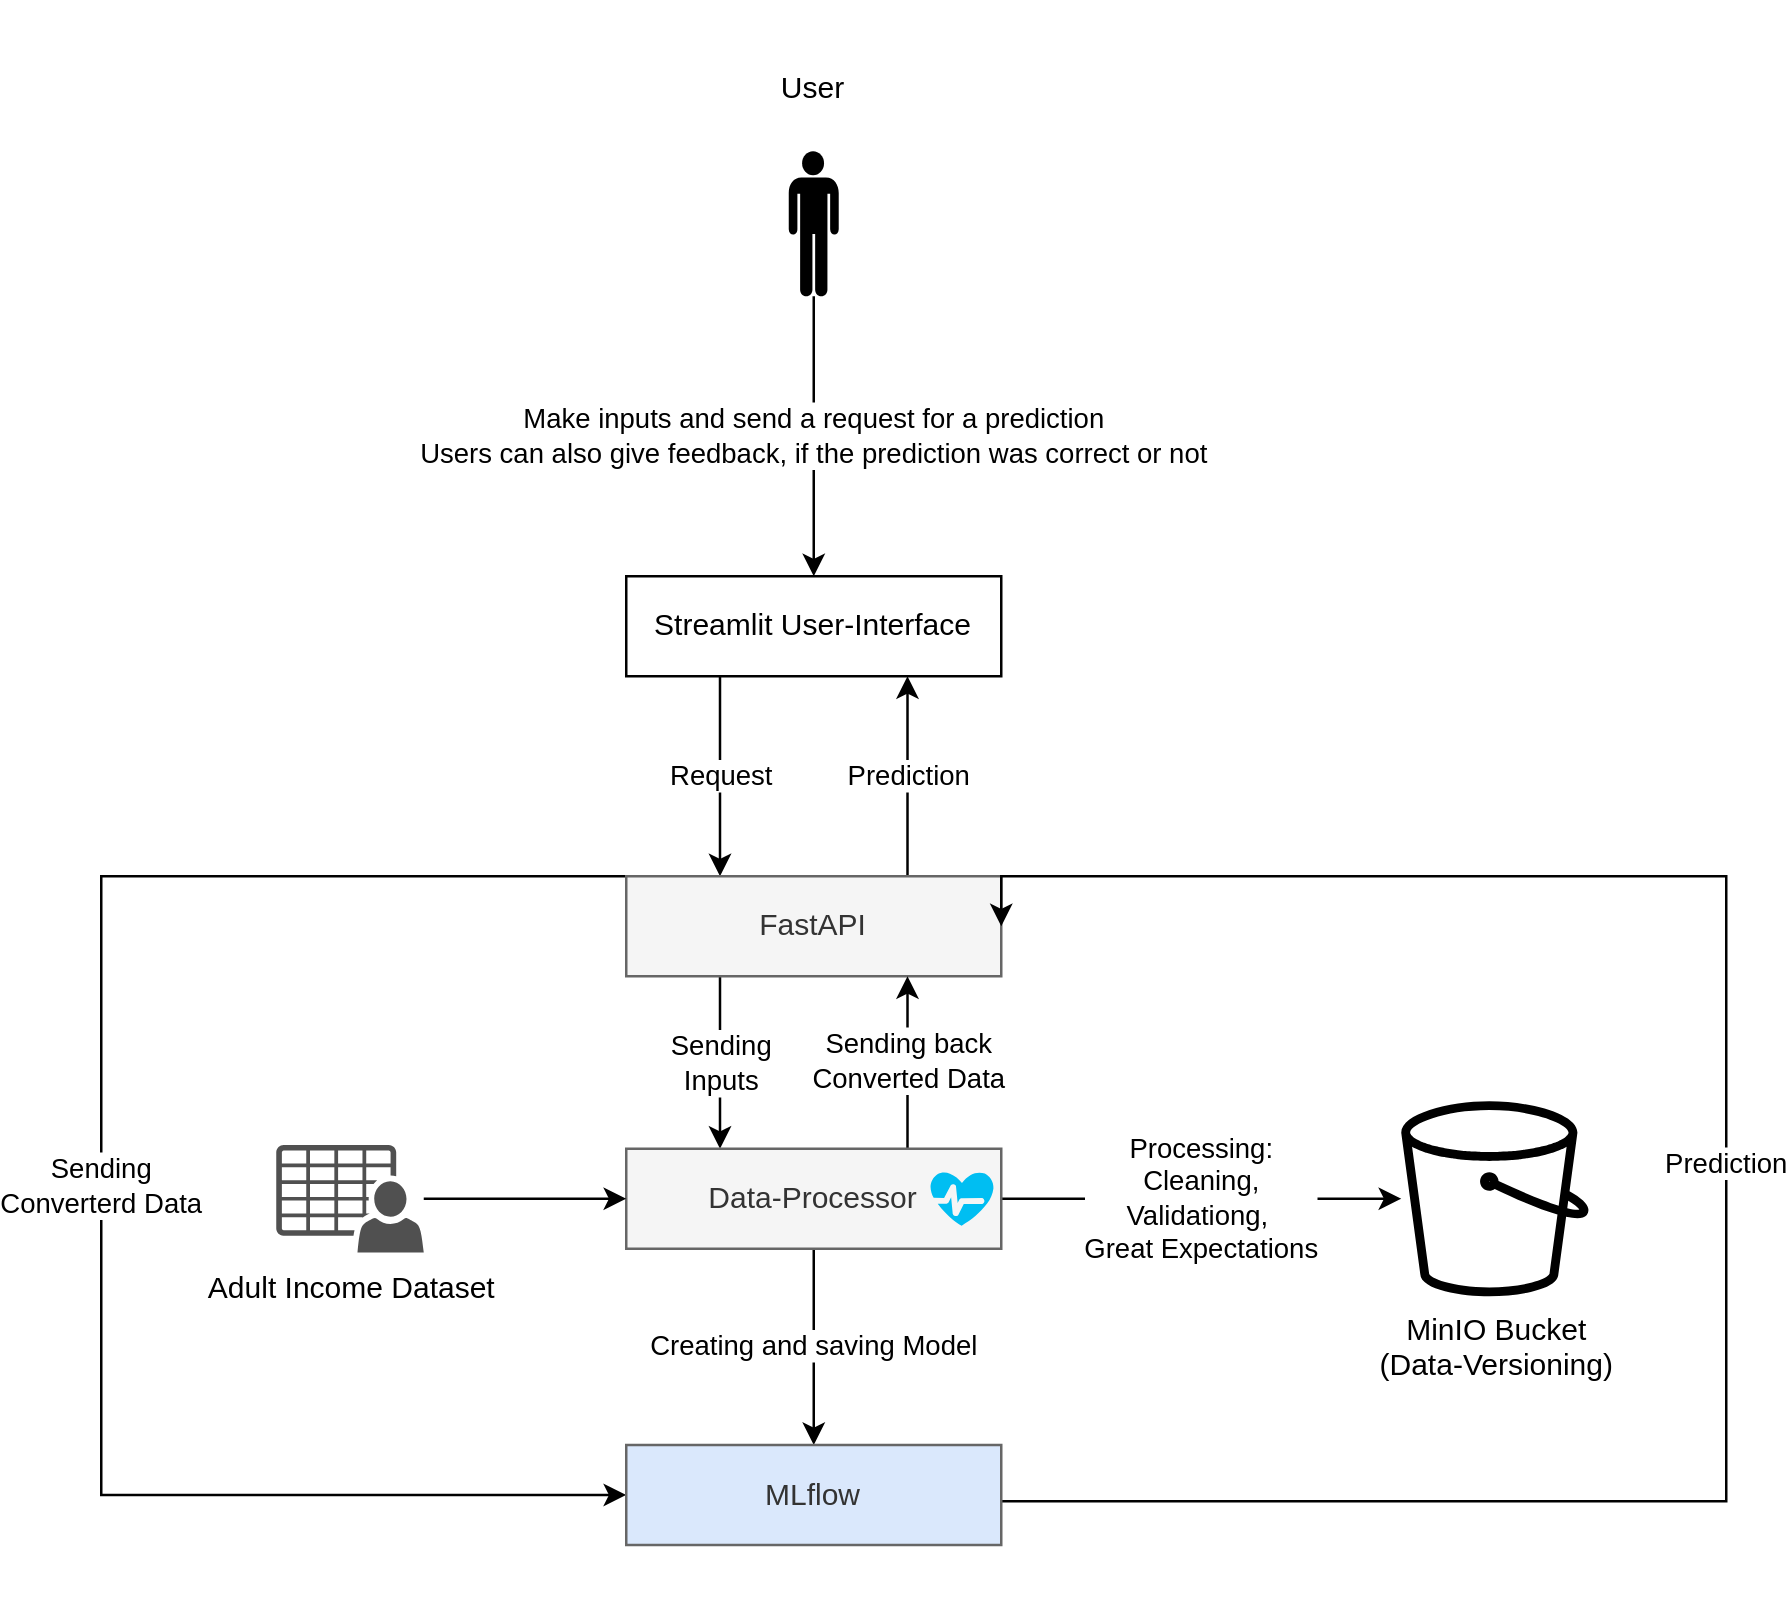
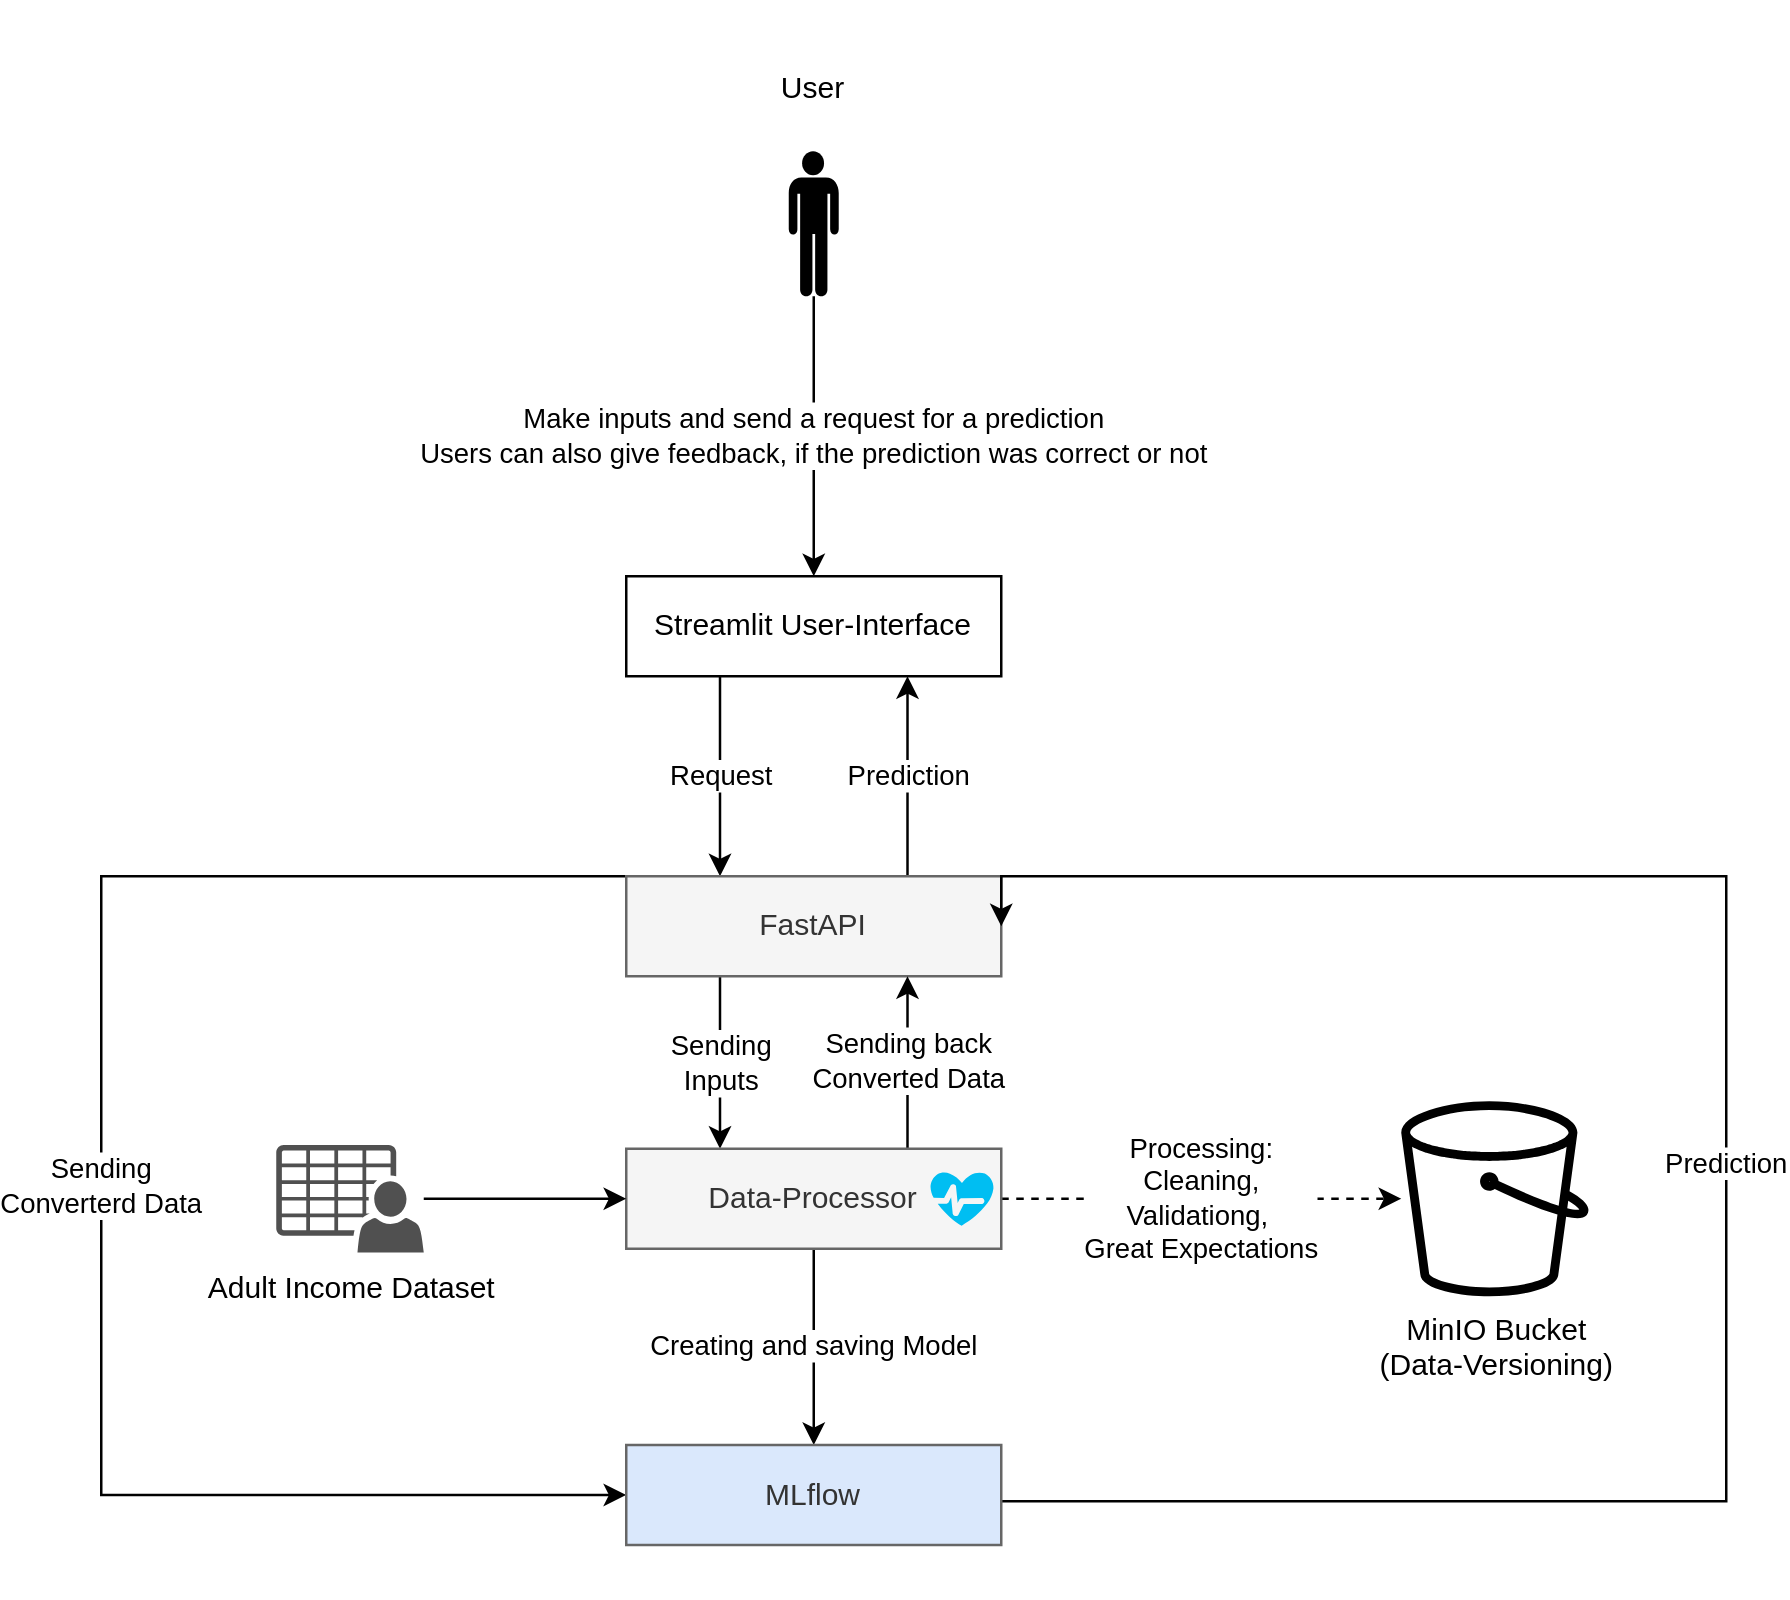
(1046, 1199) -> (1046, 1199)
